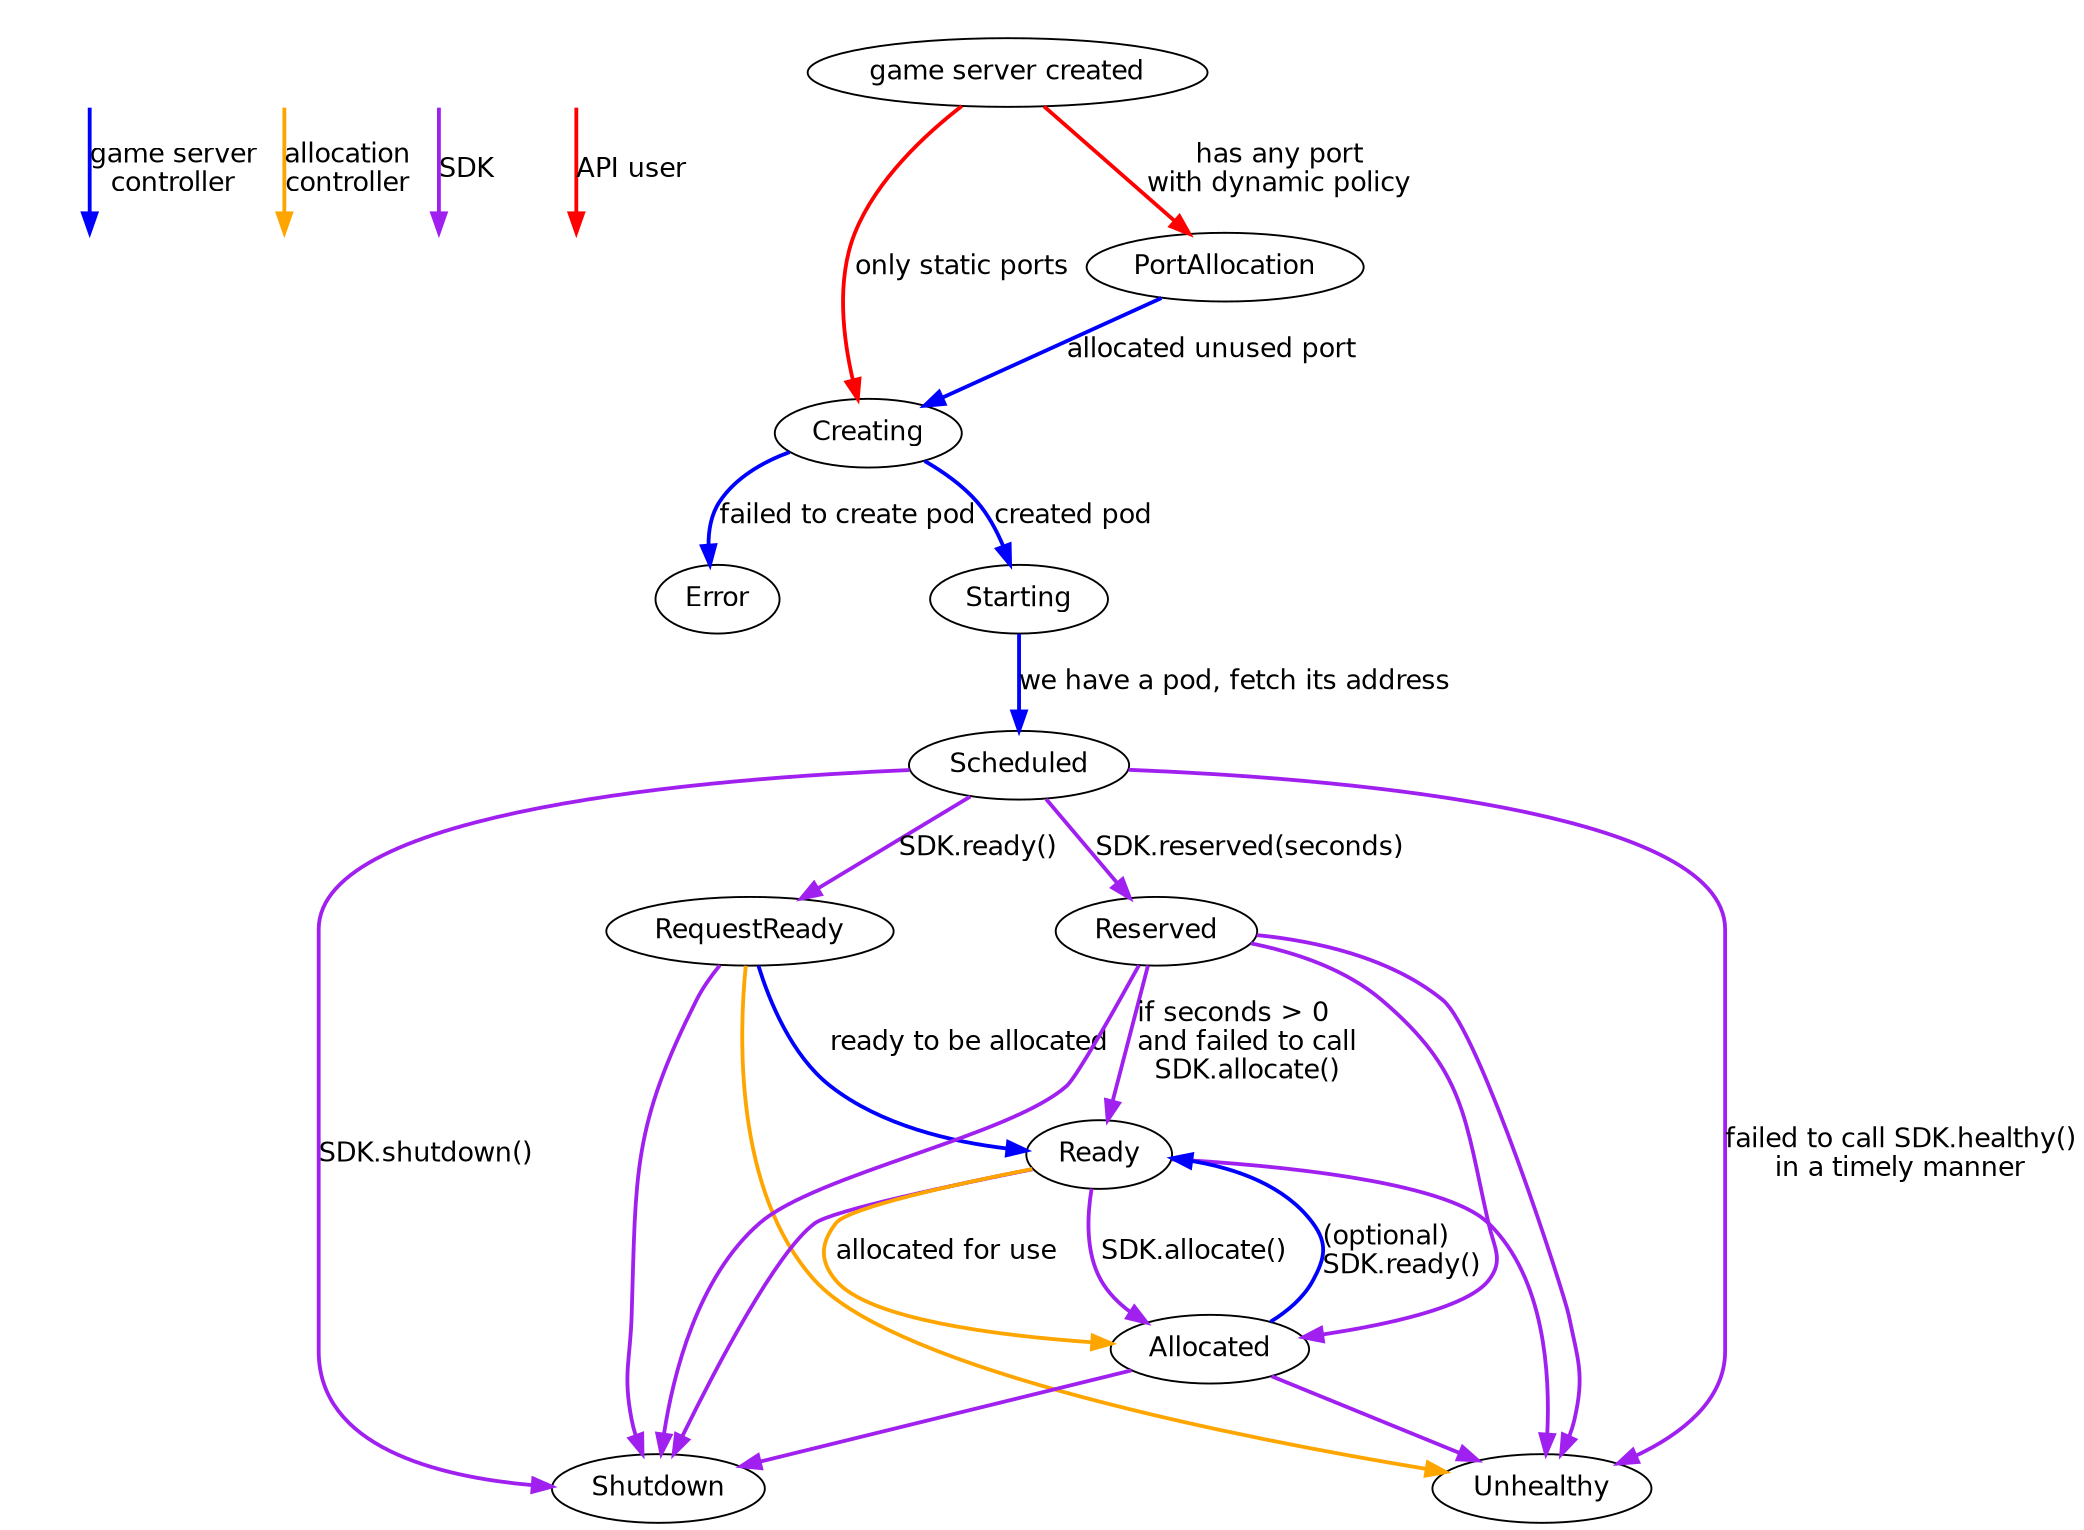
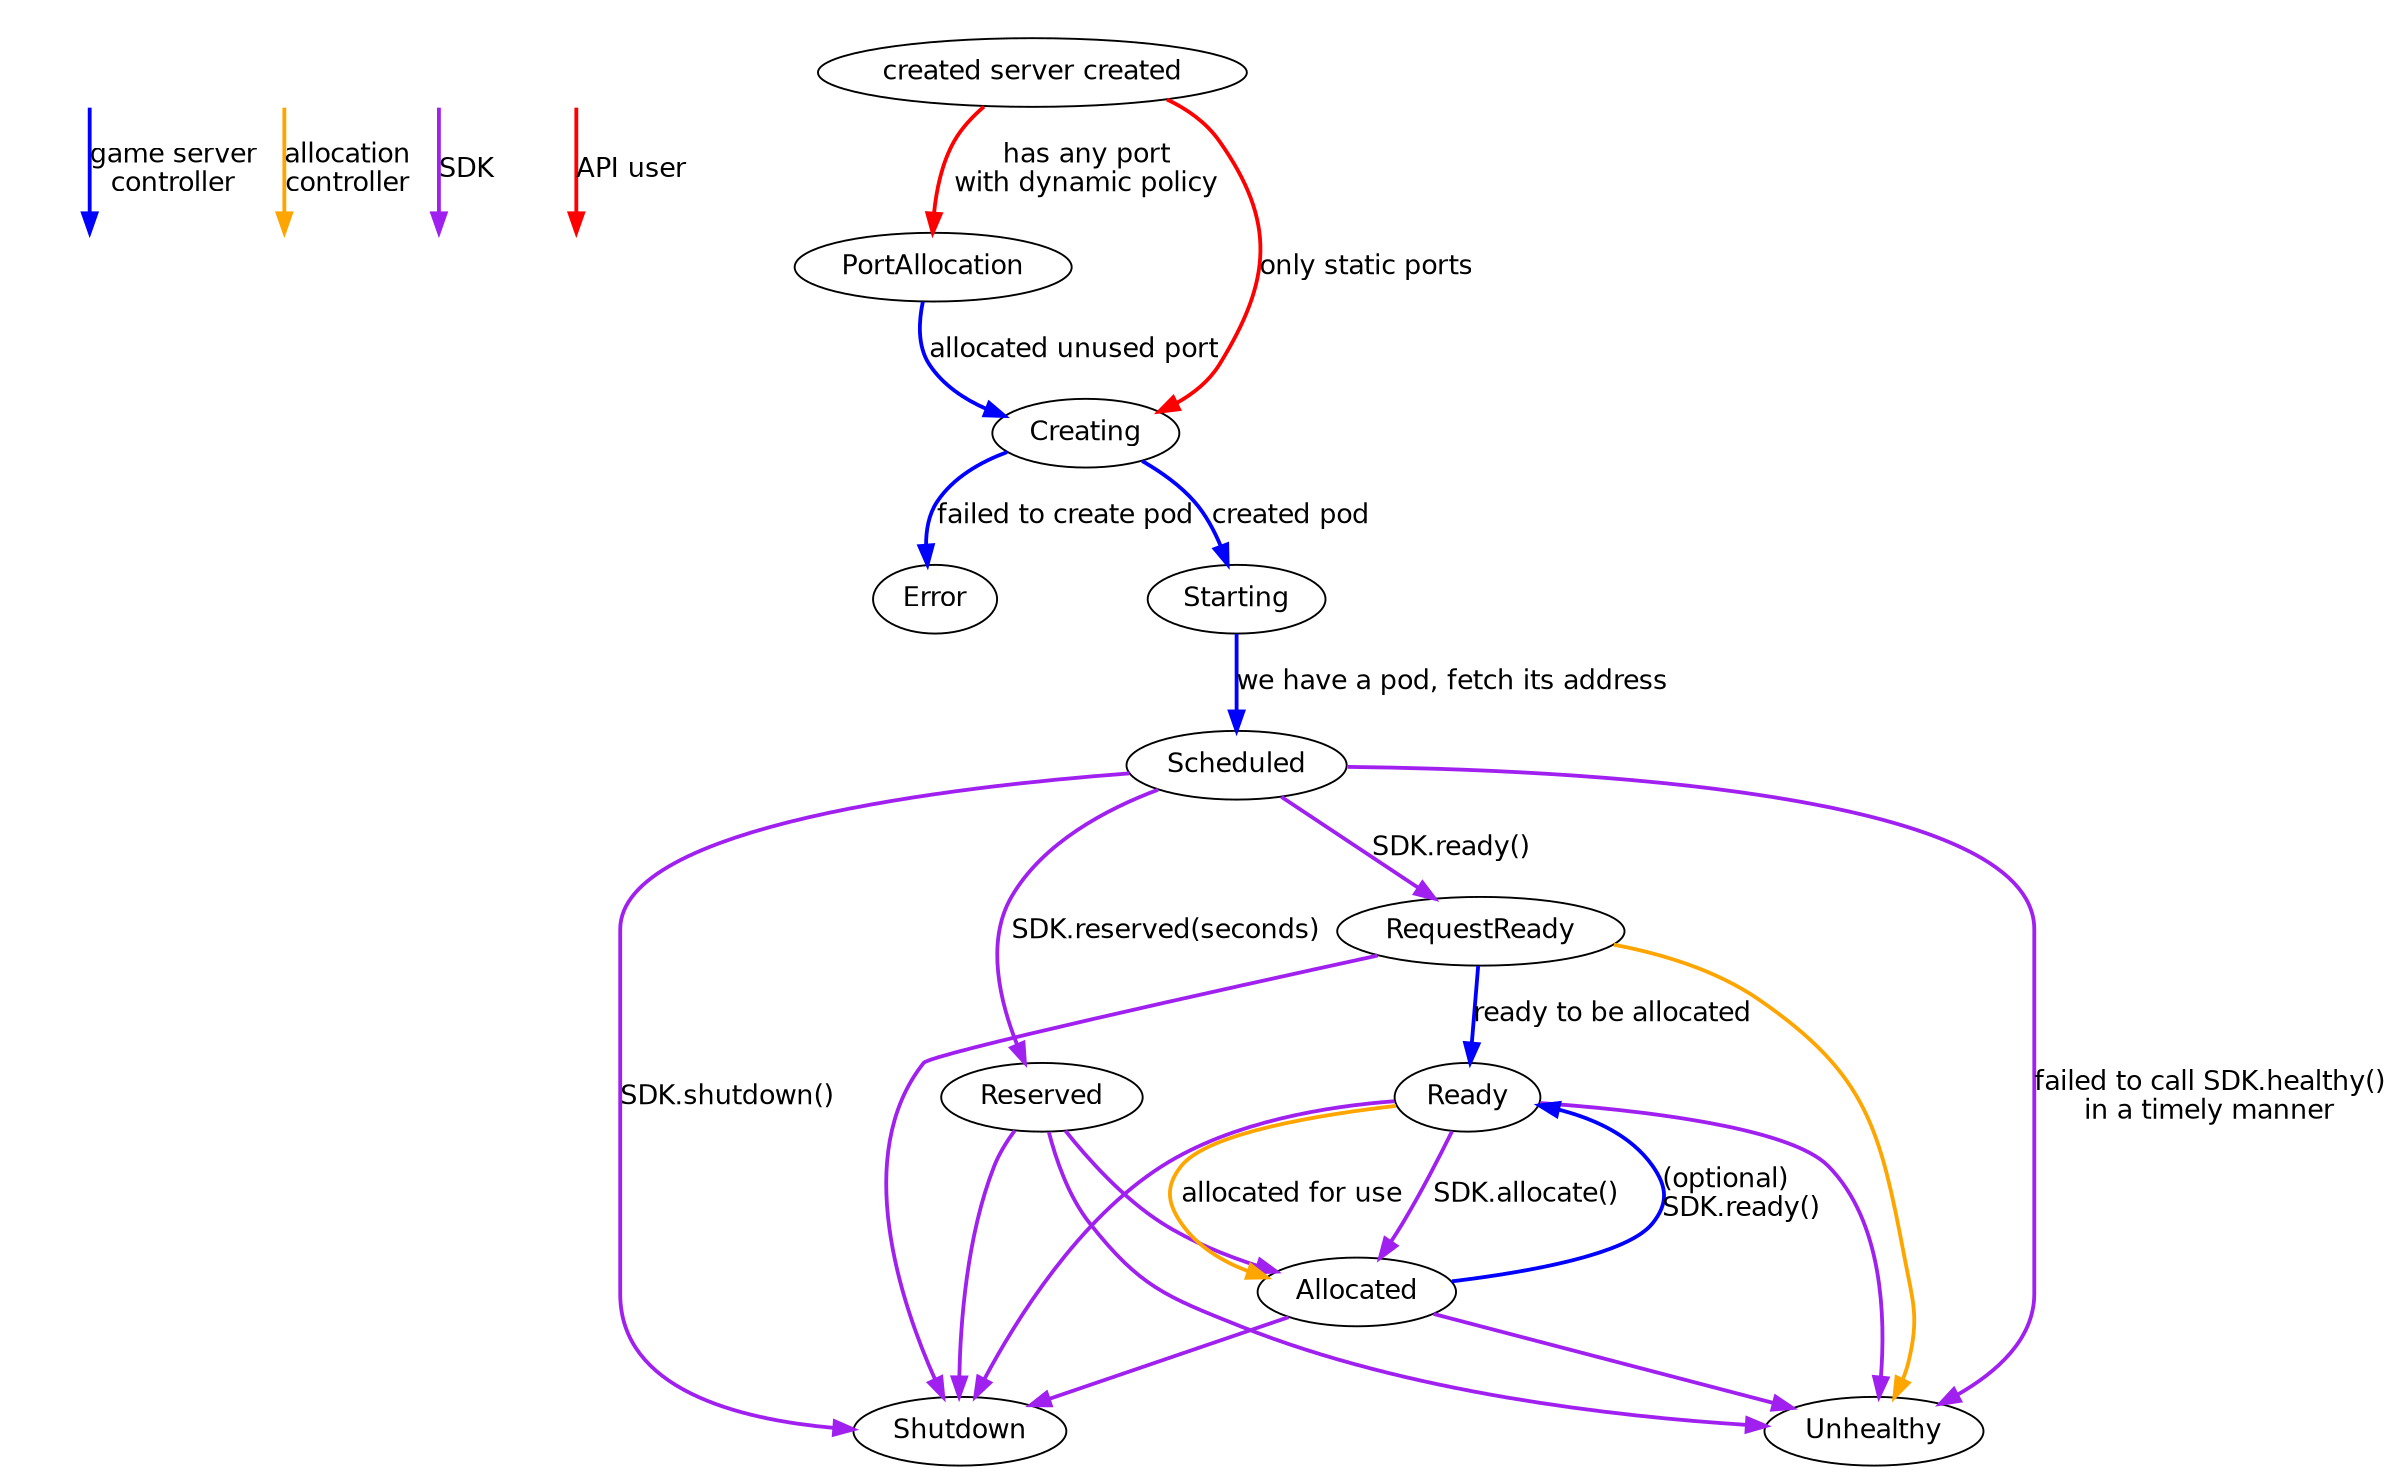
(1008, 73) -> (1032, 73)
(1130, 1034) -> none
